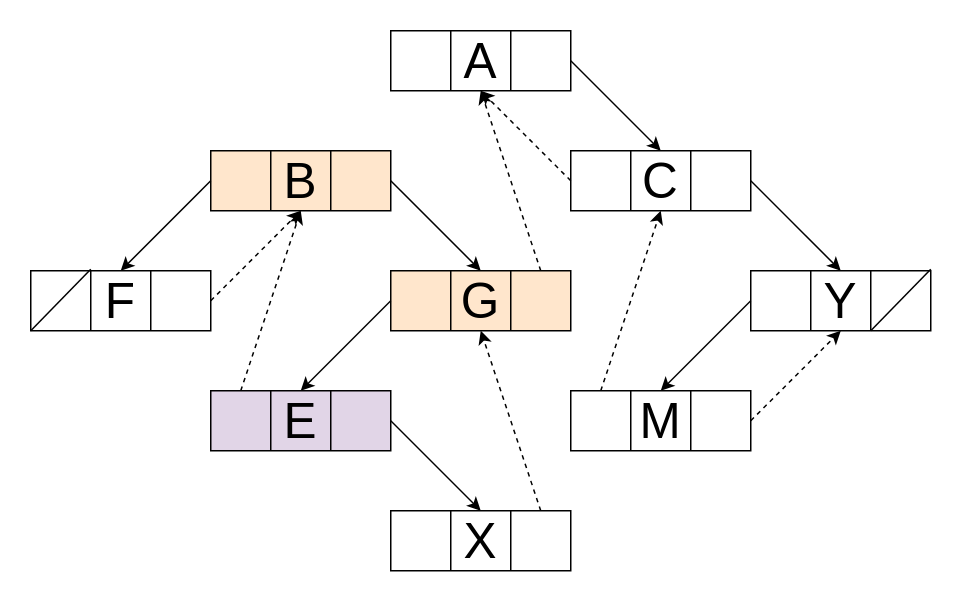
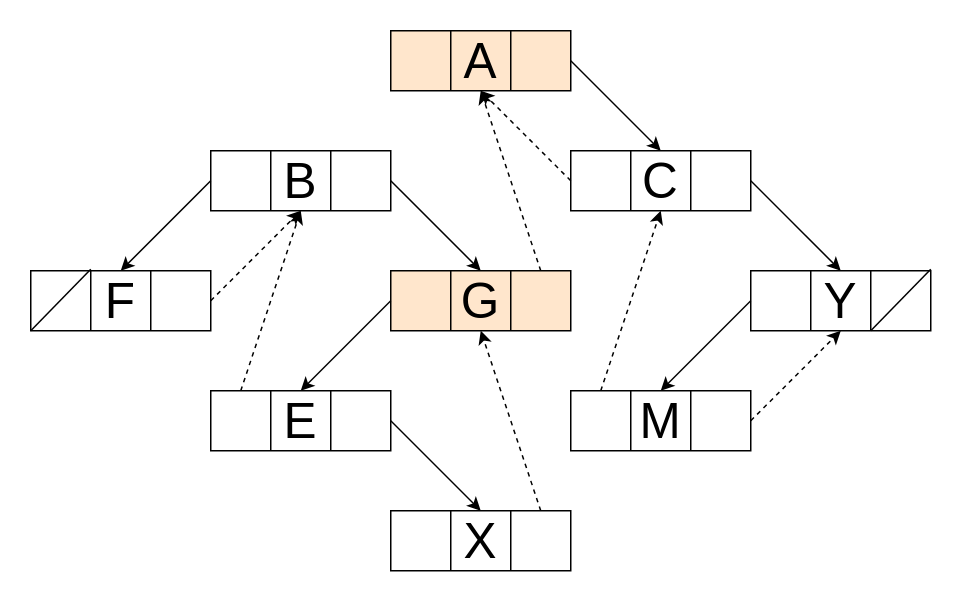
(481, 61) -> (481, 61)
(301, 181) -> (301, 181)
(301, 421) -> (301, 421)
